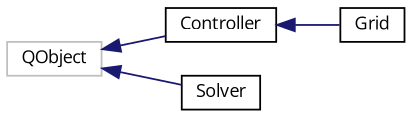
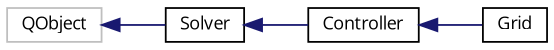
(143, 41) -> (285, 25)
